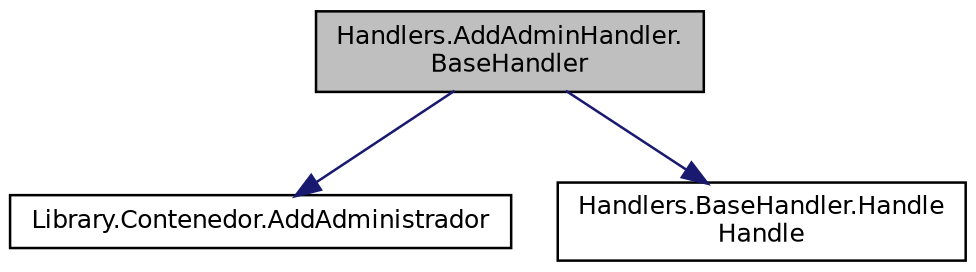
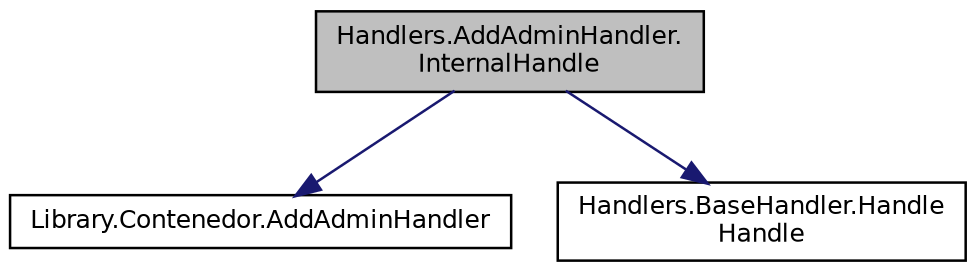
(510, 52) -> (510, 52)
(261, 222) -> (261, 222)
